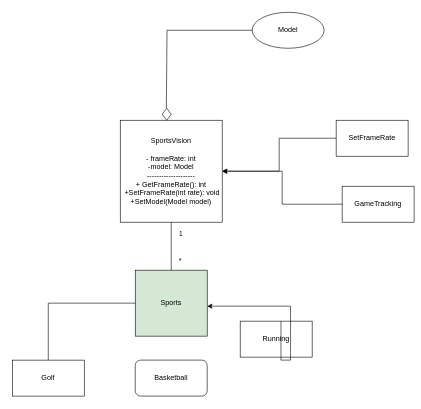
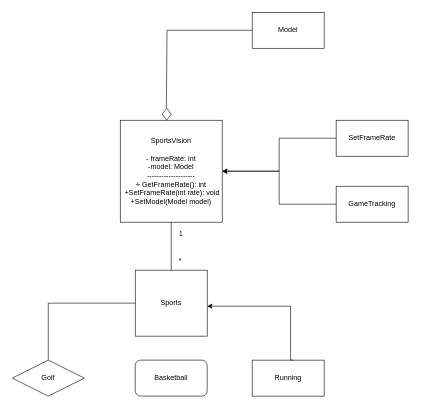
(288, 30) -> (288, 30)
(378, 204) -> (372, 204)
(171, 303) -> (171, 303)
(276, 339) -> (288, 378)
(48, 378) -> (48, 378)
